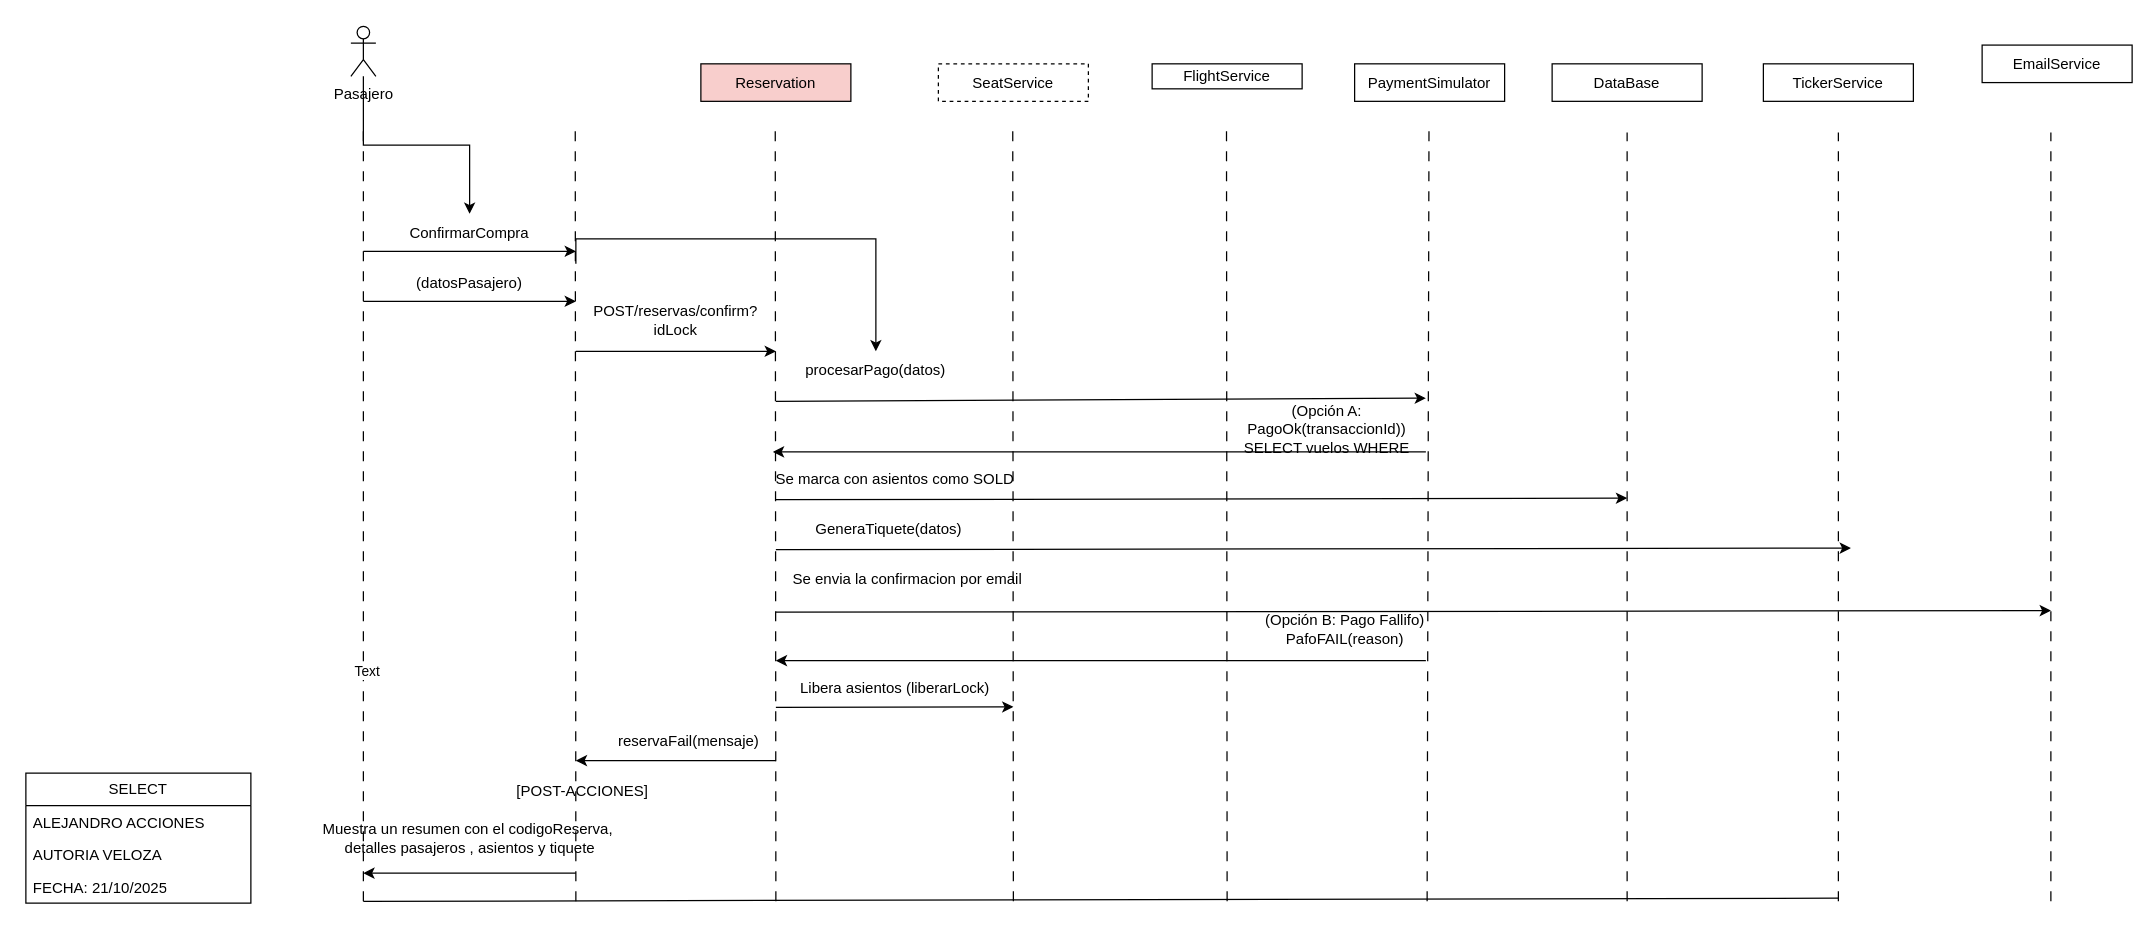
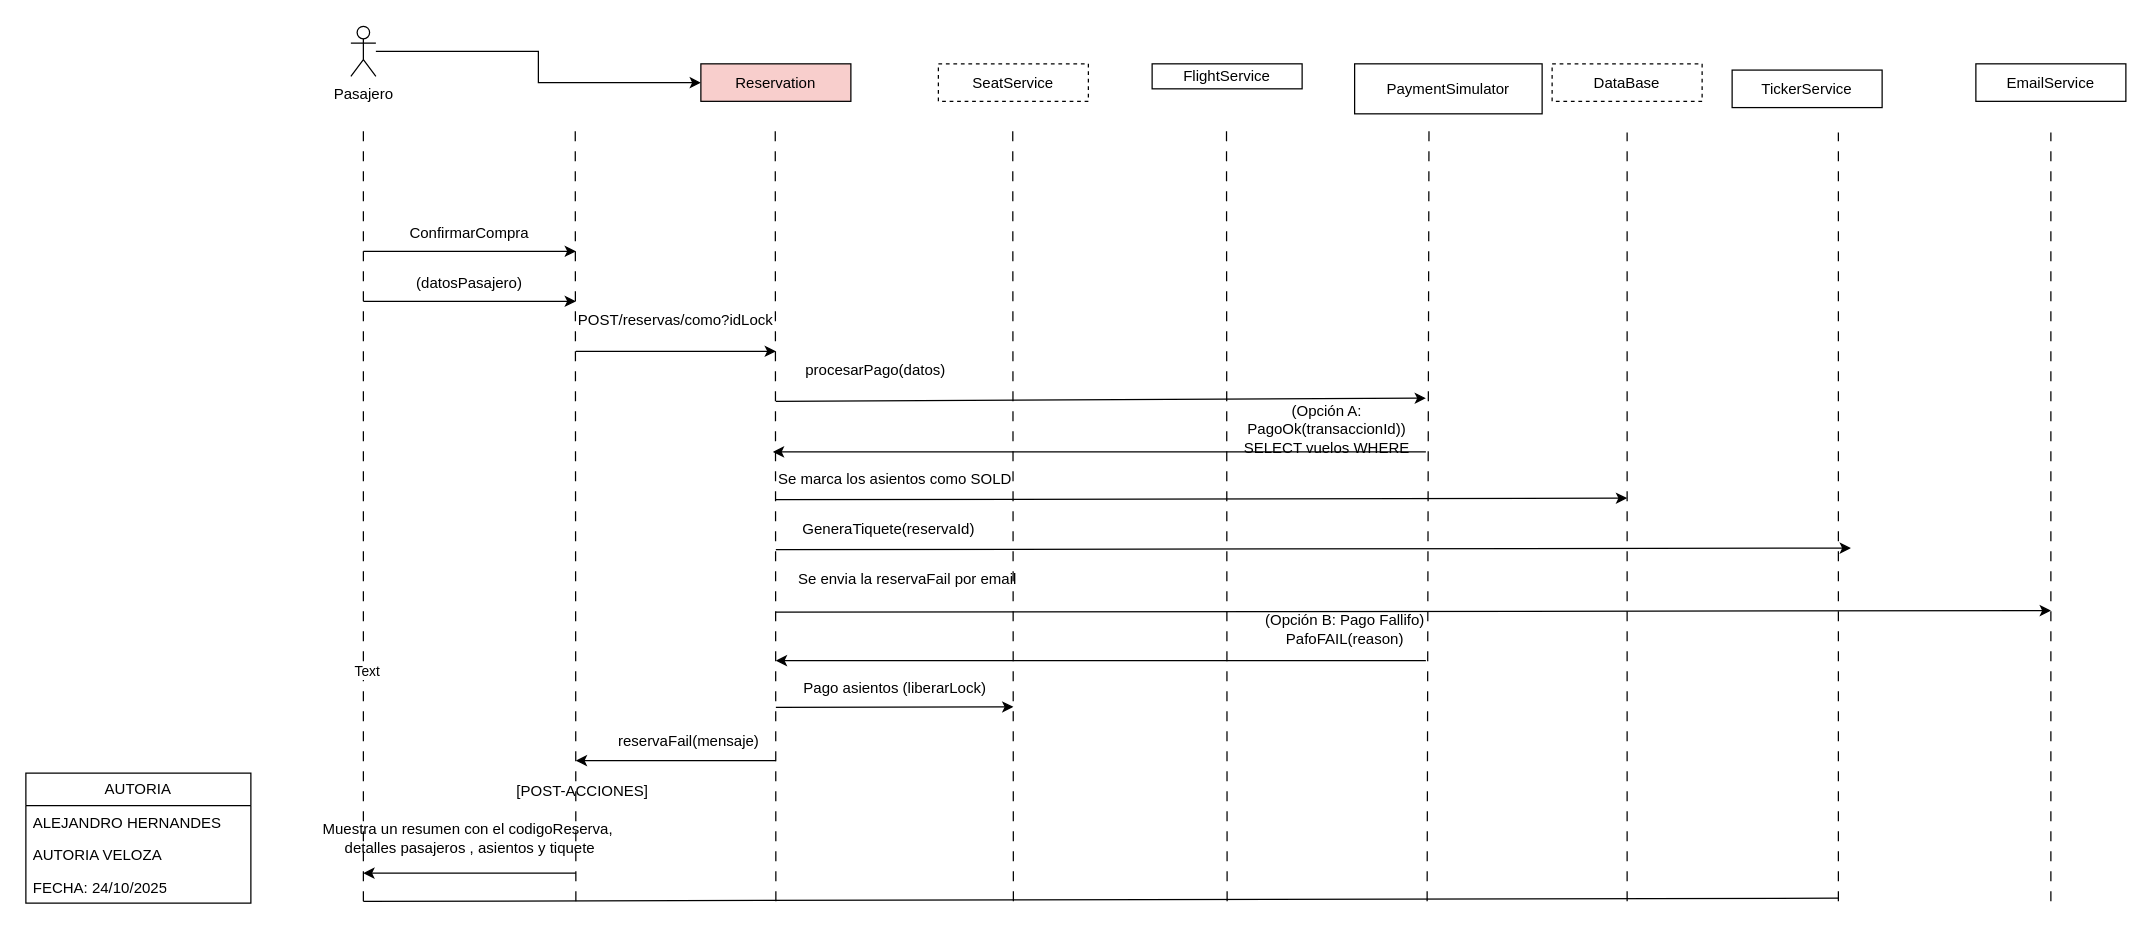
(2057, 64) -> (2051, 83)
(1429, 83) -> (1448, 89)
(1627, 83) -> (1627, 83)
(1838, 83) -> (1807, 89)
(447, 145) -> (538, 62)
(778, 239) -> none
(676, 321) -> (676, 321)
(895, 479) -> (895, 479)
(889, 529) -> (889, 529)
(908, 579) -> (908, 579)
(895, 688) -> (895, 688)
(138, 789) -> (138, 789)
(107, 823) -> (111, 823)
(101, 888) -> (101, 888)
